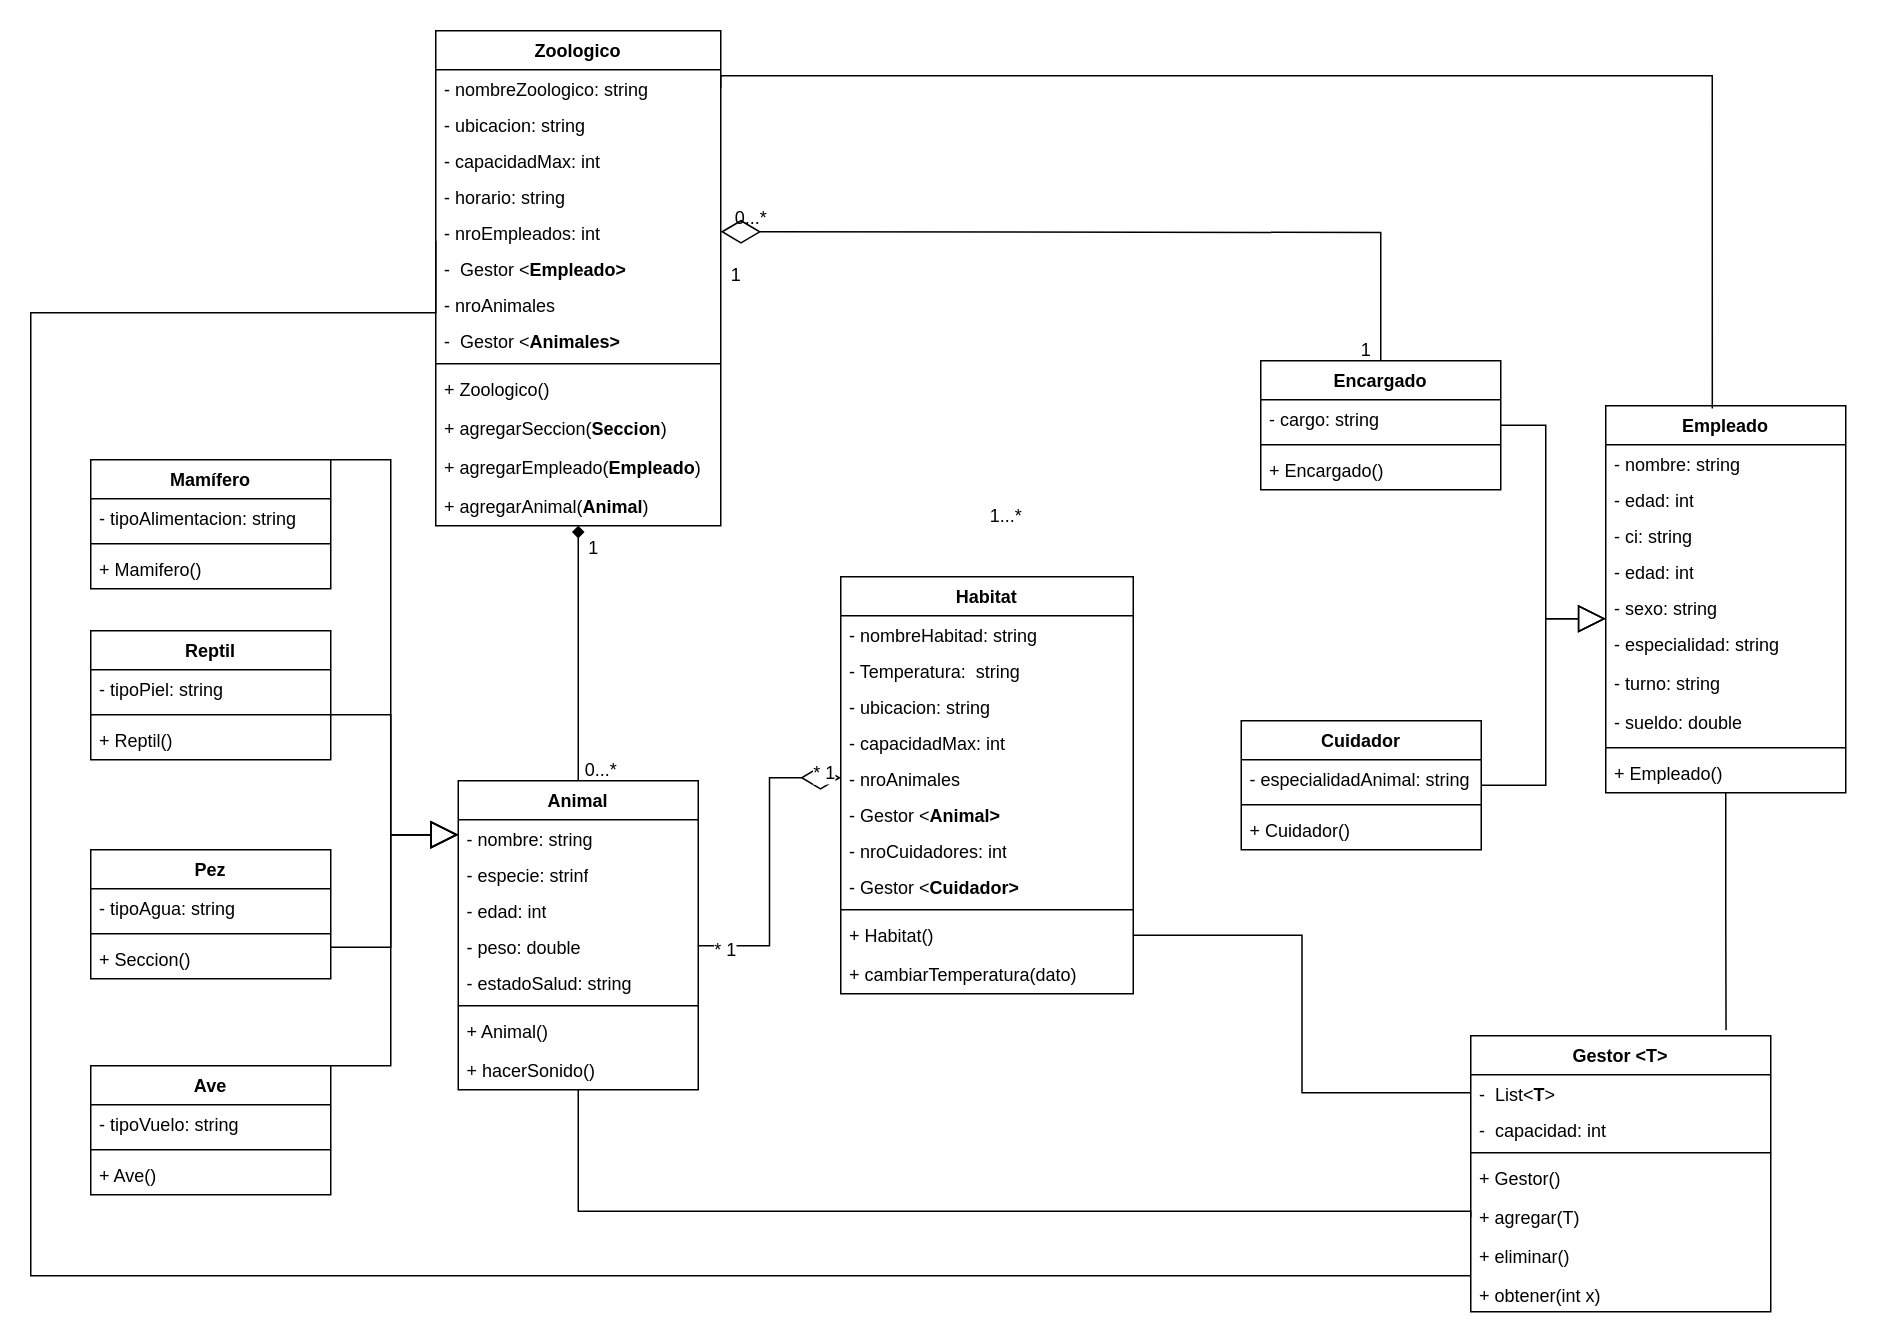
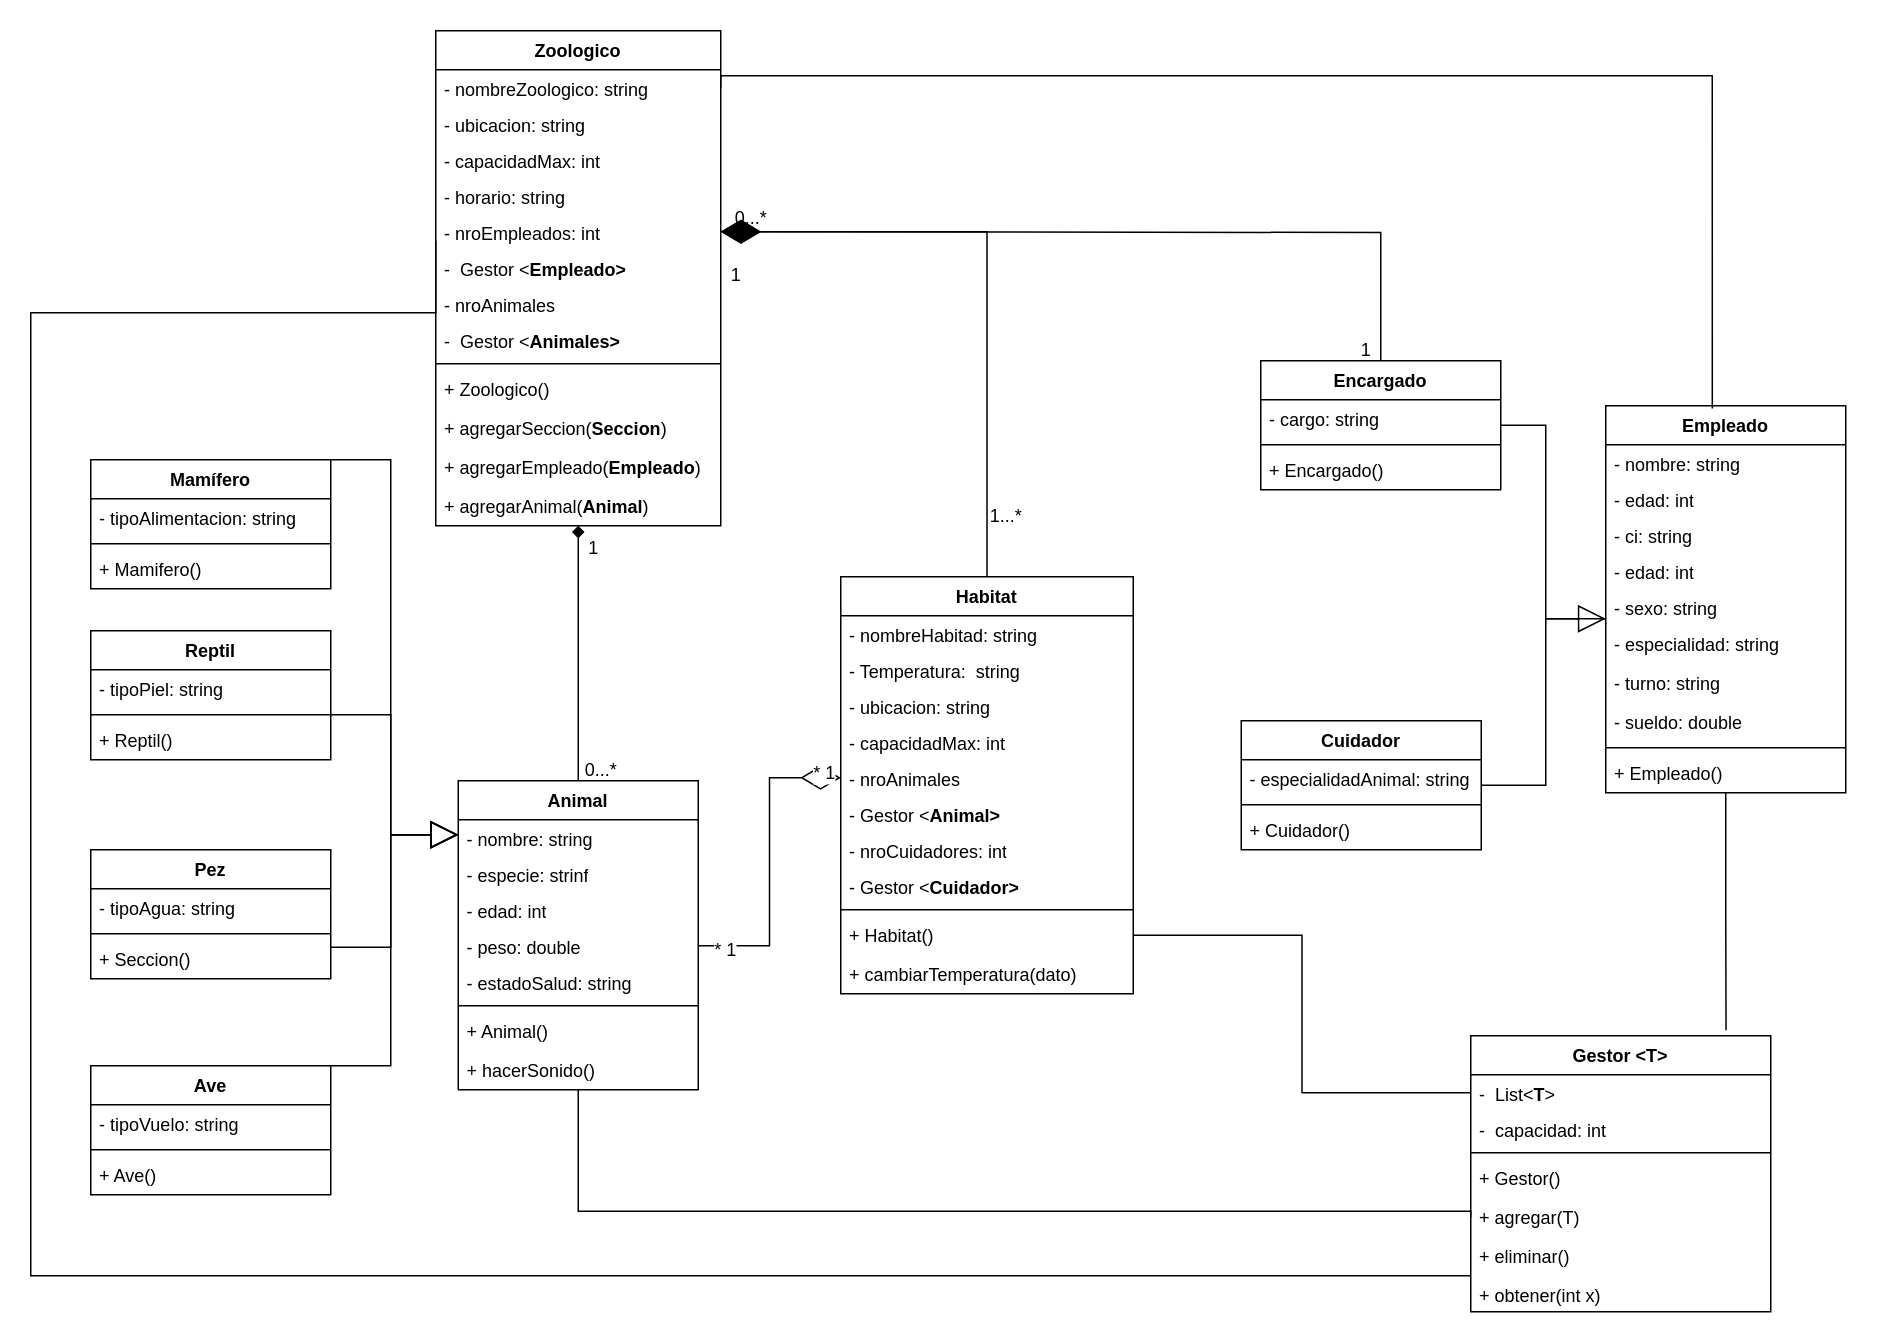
none -> (987, 406)
(1579, 619) -> (1590, 619)
